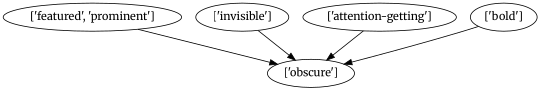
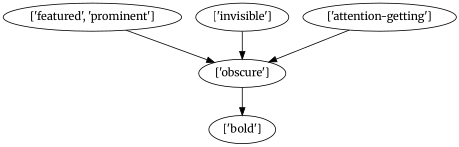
(415, 45) -> (242, 98)
